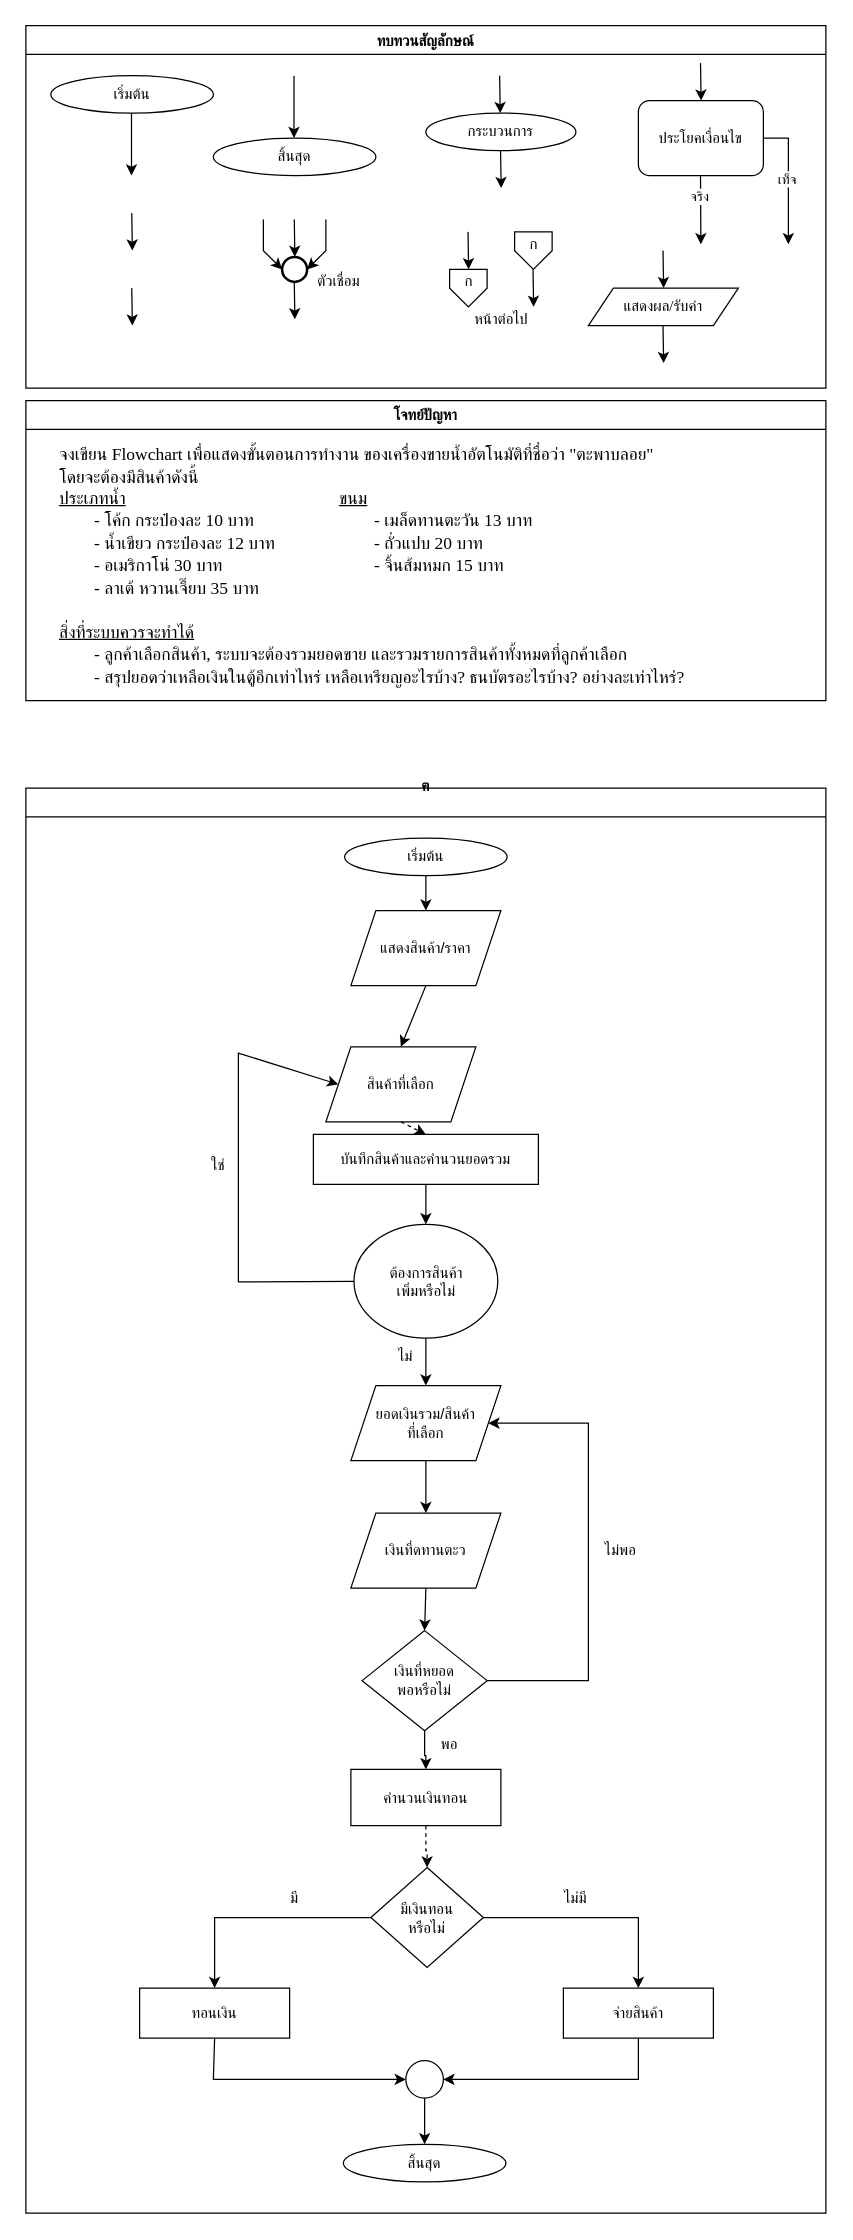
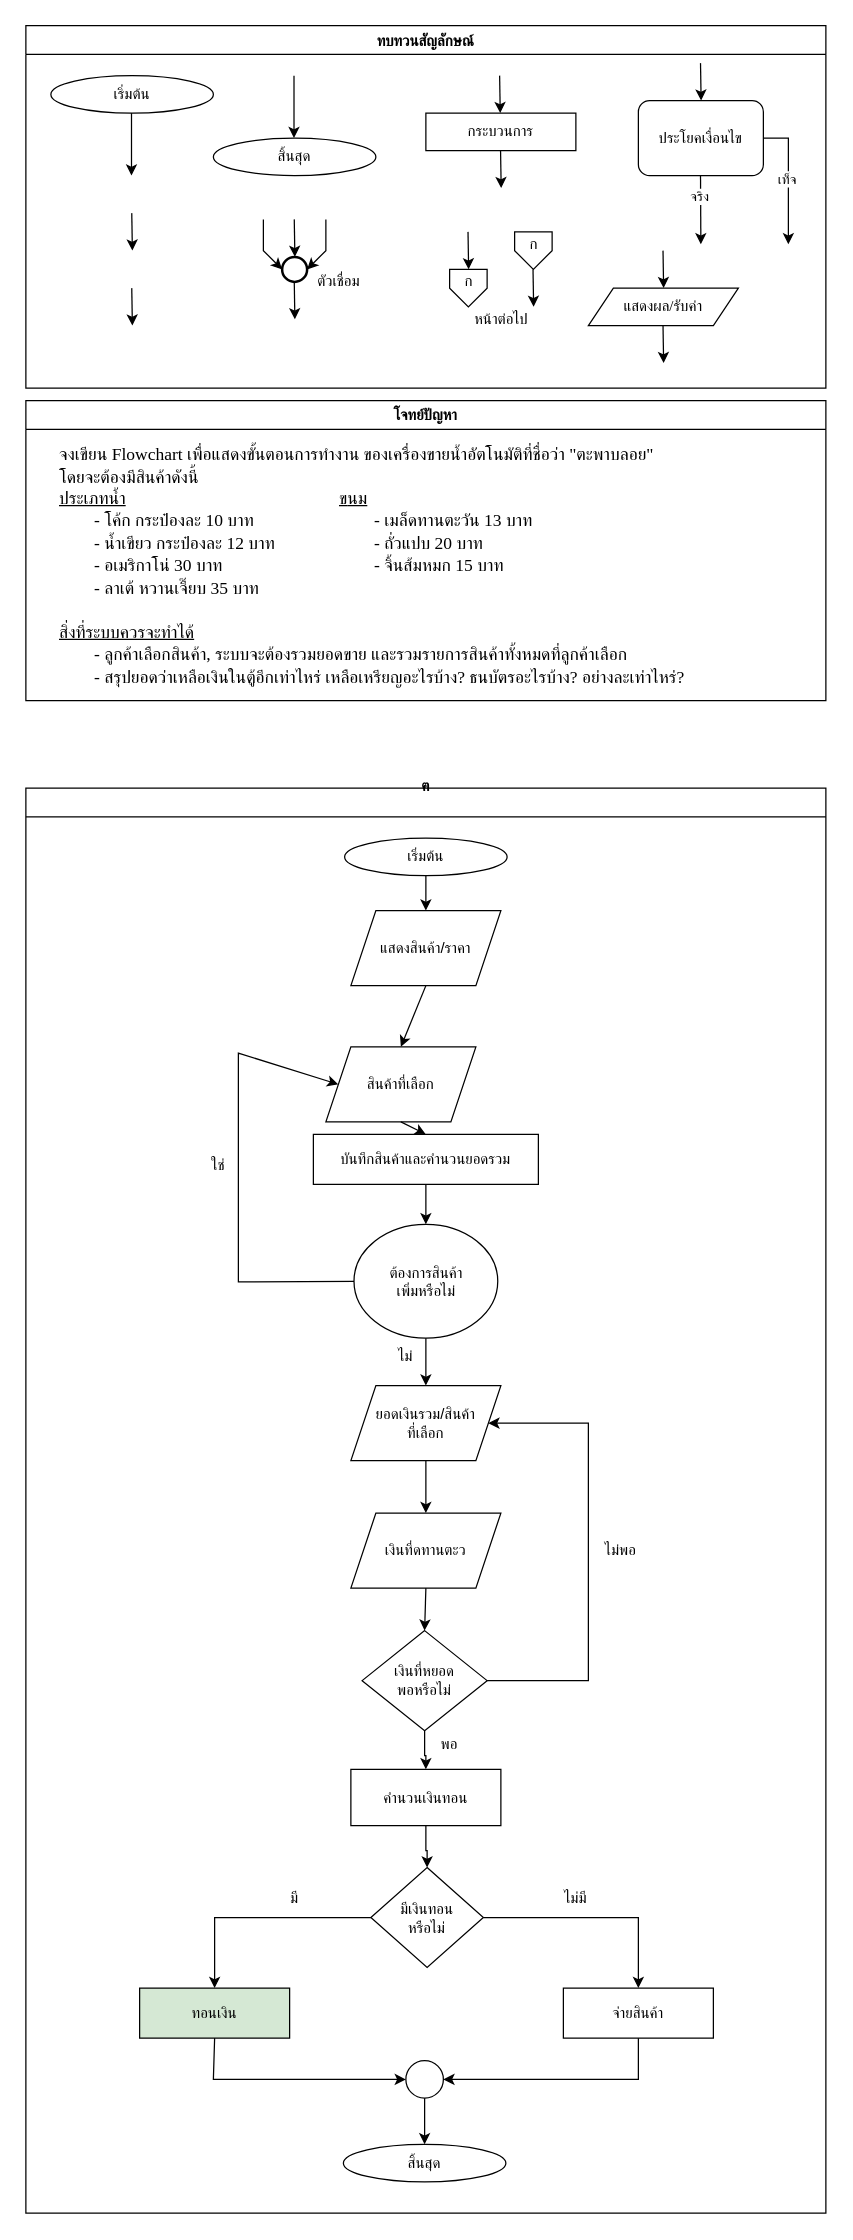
(501, 132) -> (501, 132)
(408, 1126) -> (408, 1126)
(426, 1842) -> (426, 1842)
(214, 2013) -> (214, 2013)
